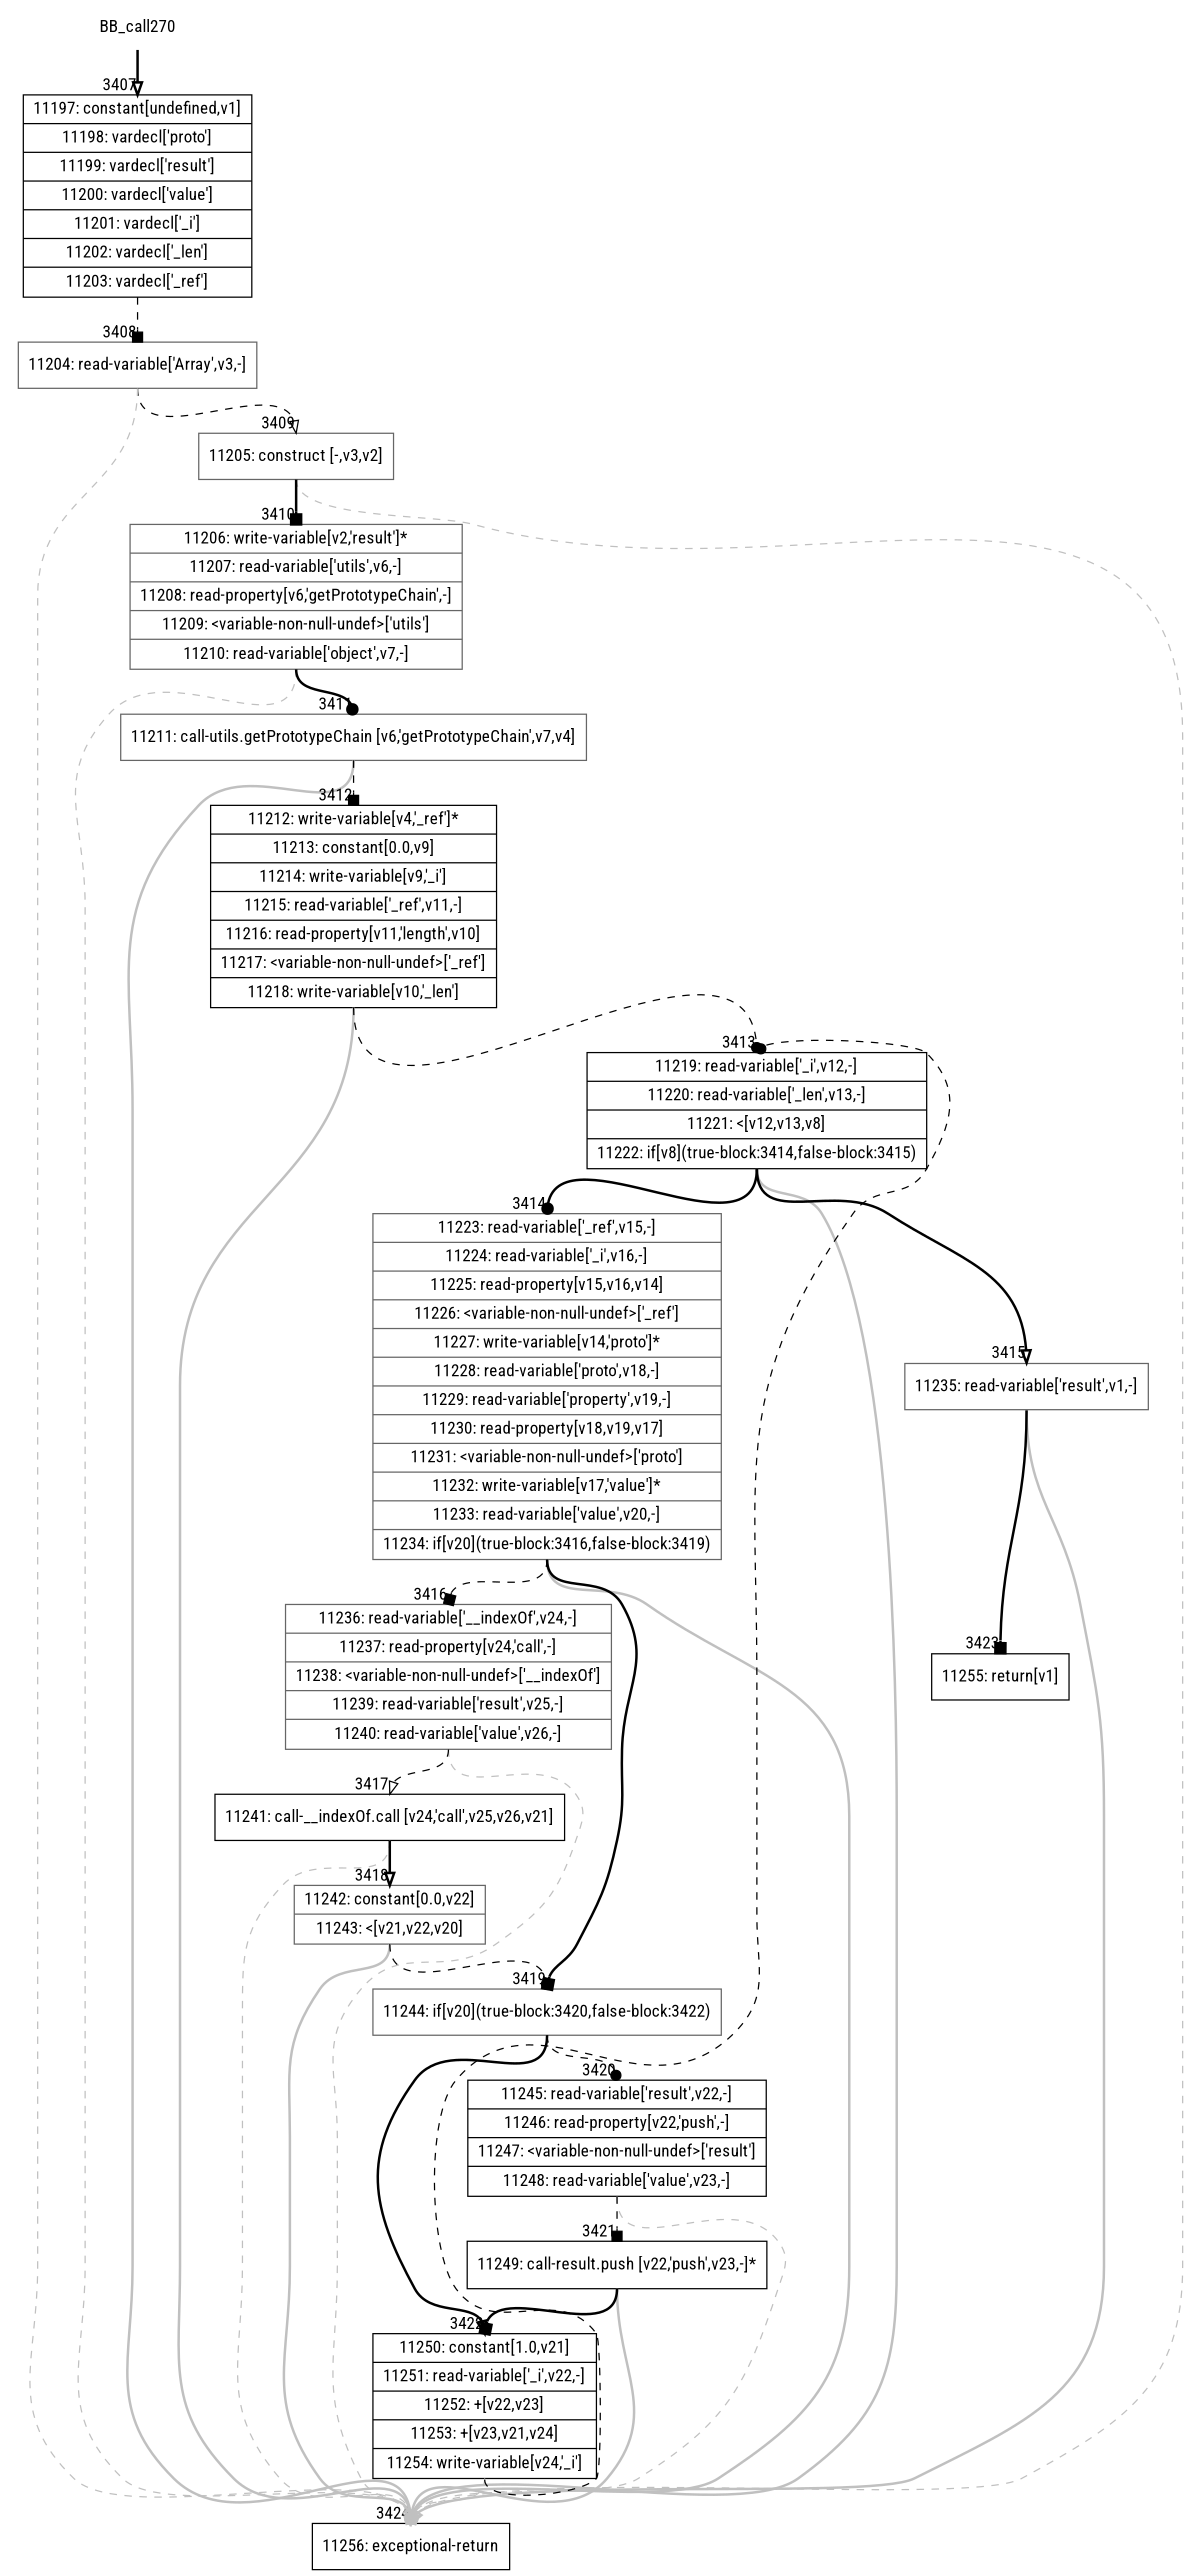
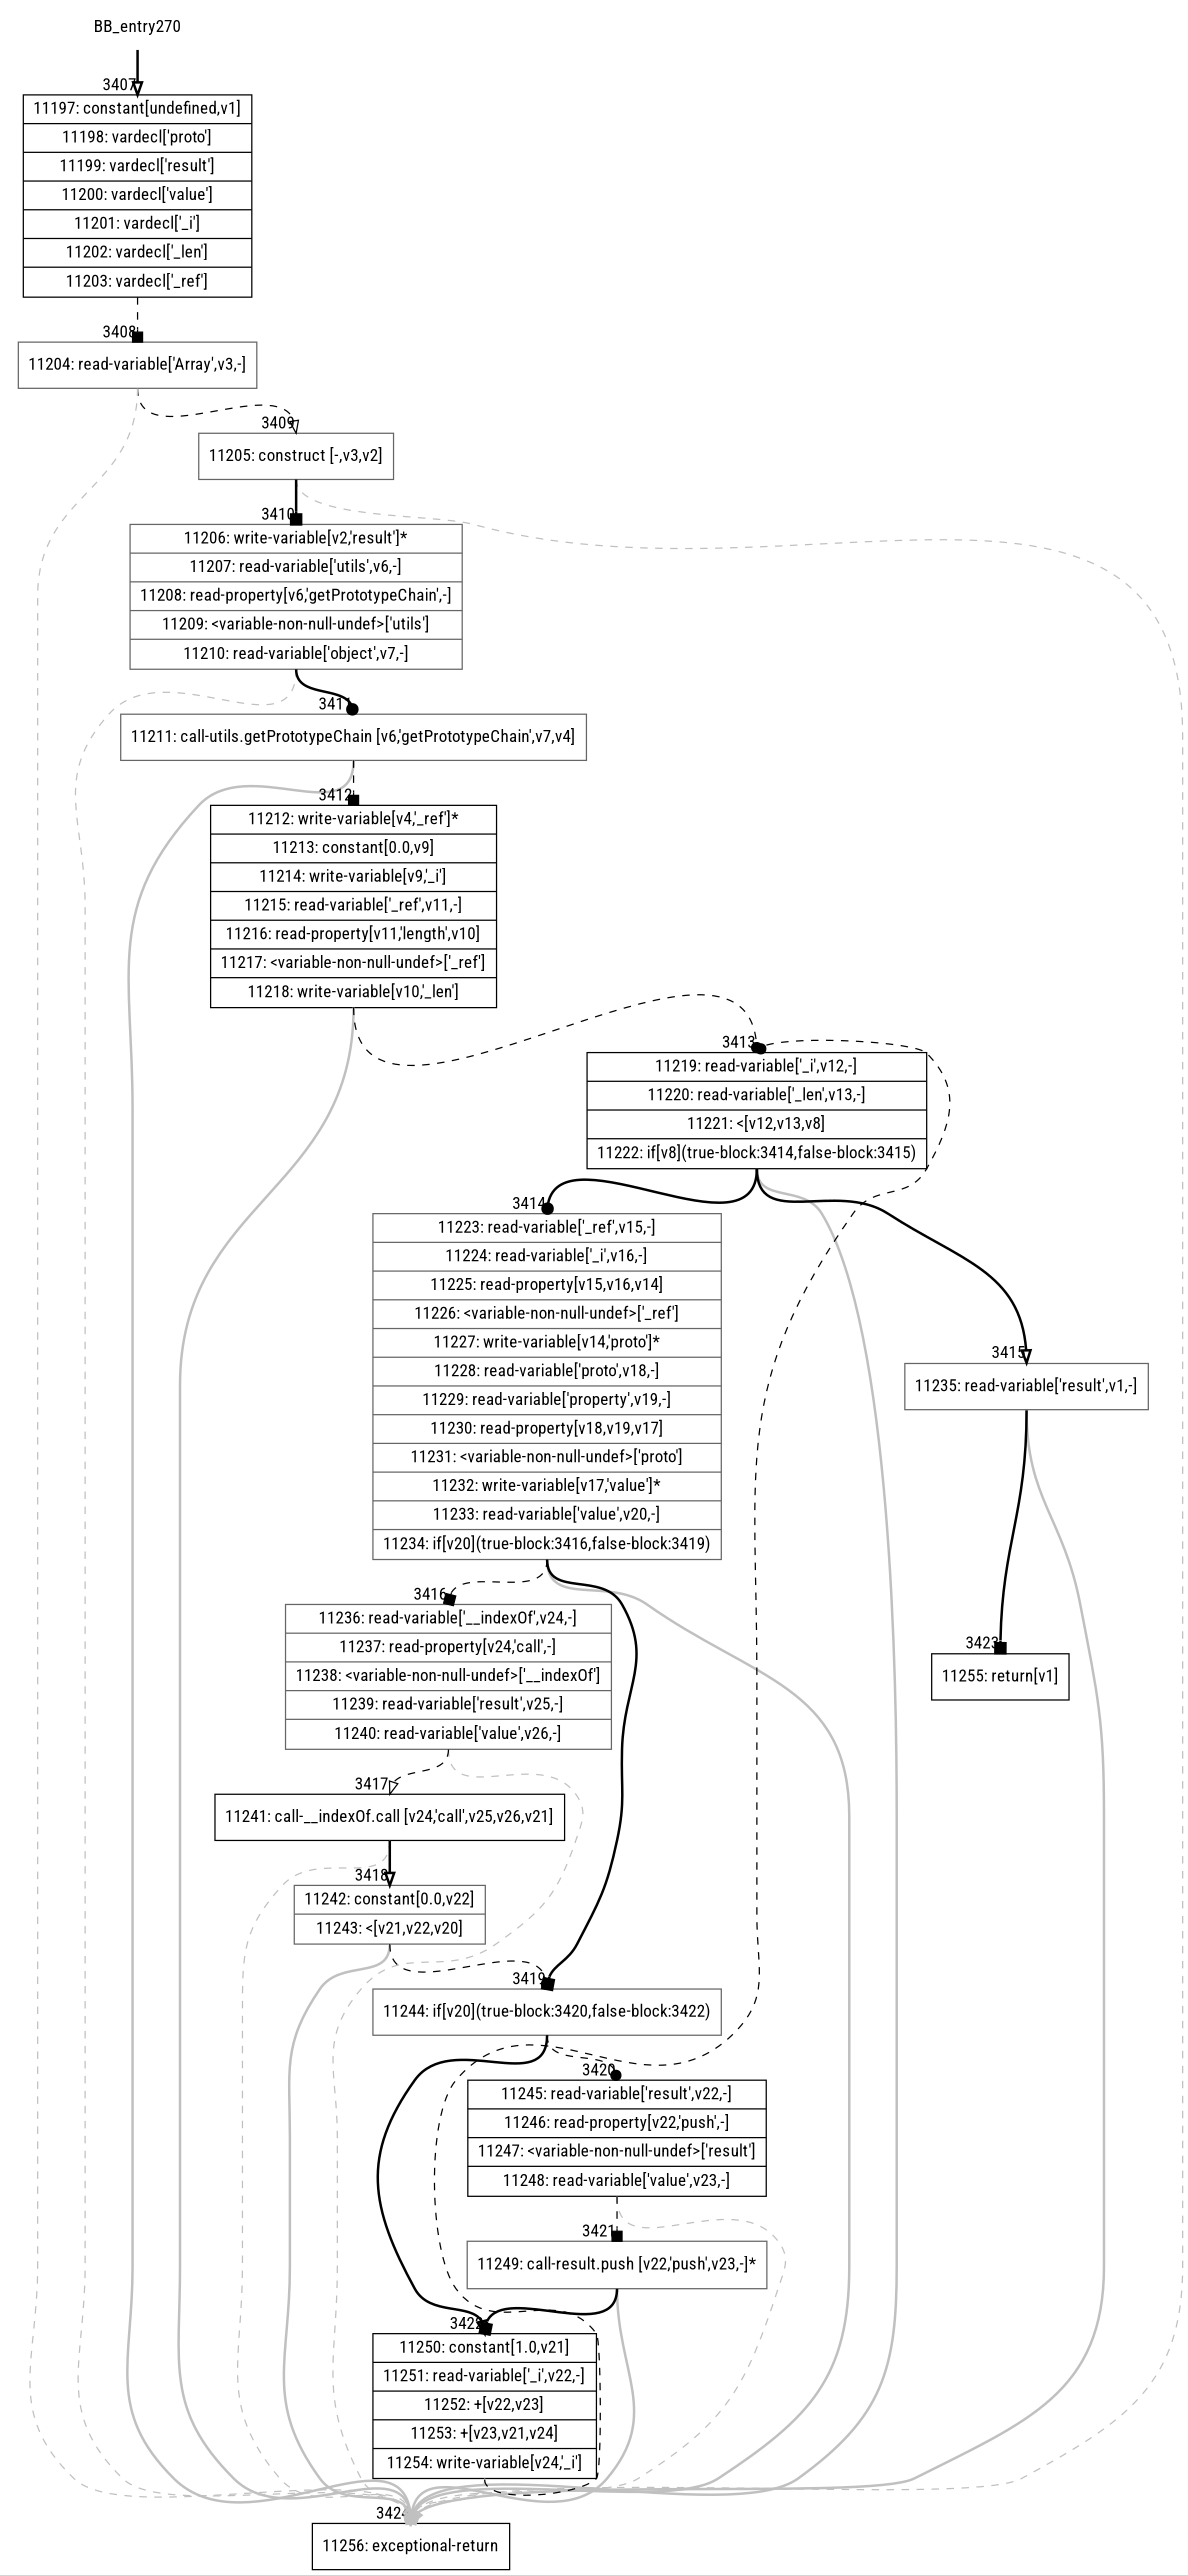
(138, 27) -> (138, 27)
(617, 2265) -> (617, 2265)
